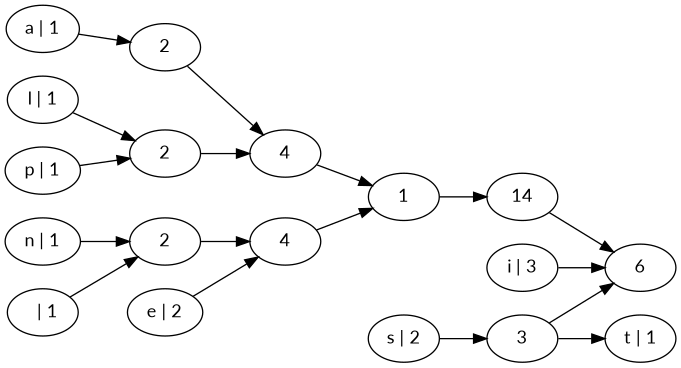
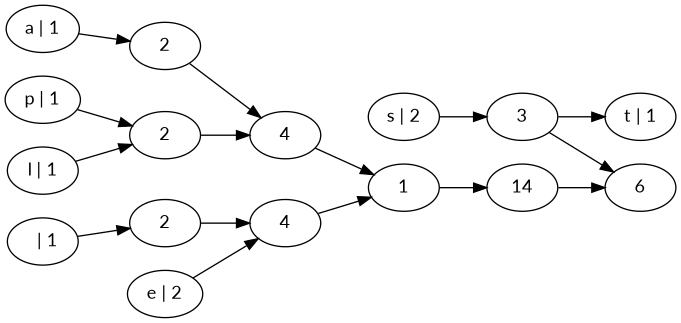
(43, 242) -> none
(522, 268) -> none
